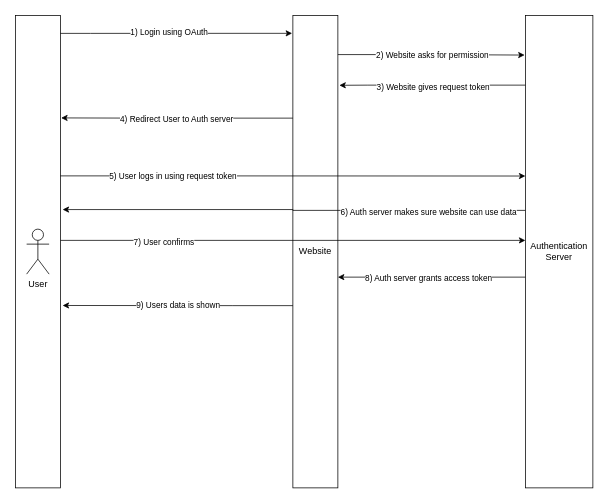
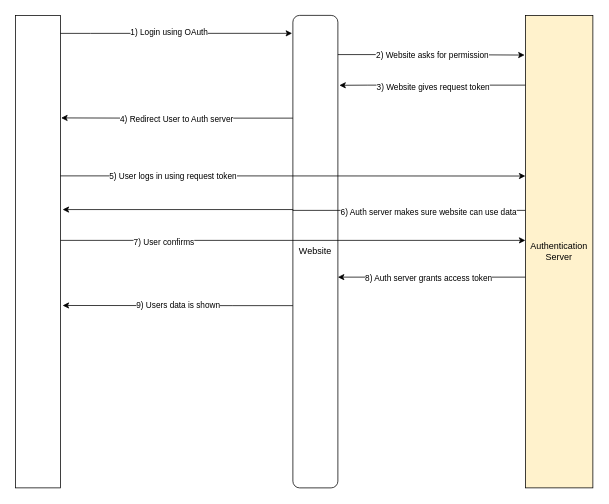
(38, 252) -> none
(315, 252) -> (315, 252)
(559, 252) -> (559, 252)
